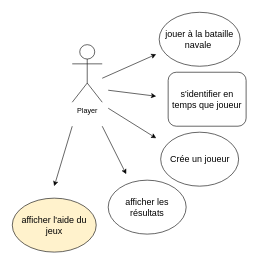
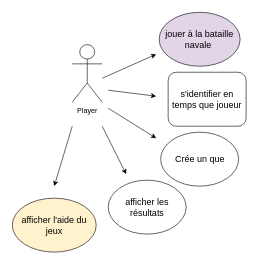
(200, 39) -> (200, 39)
(200, 159) -> (200, 159)
